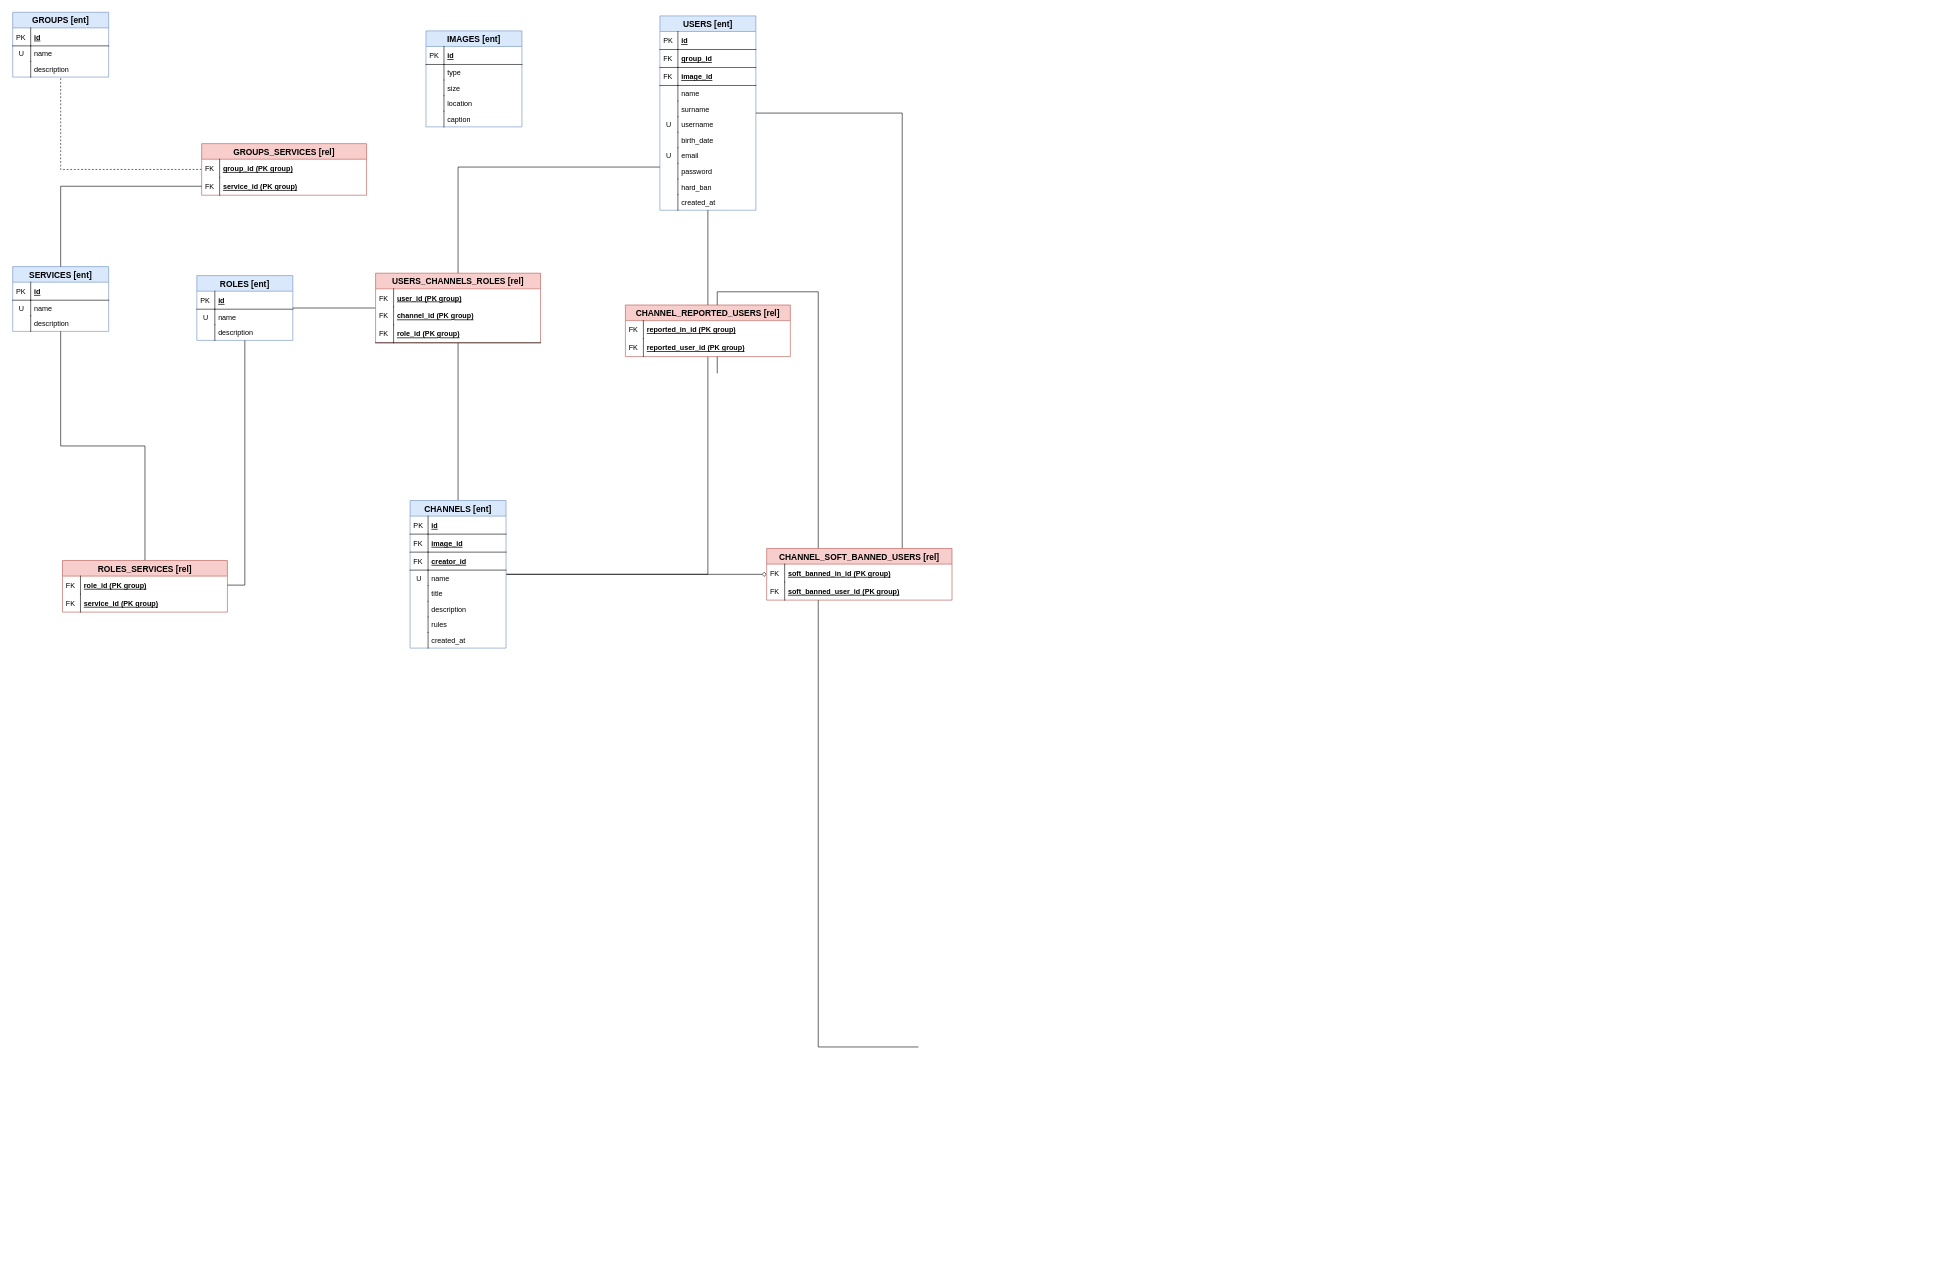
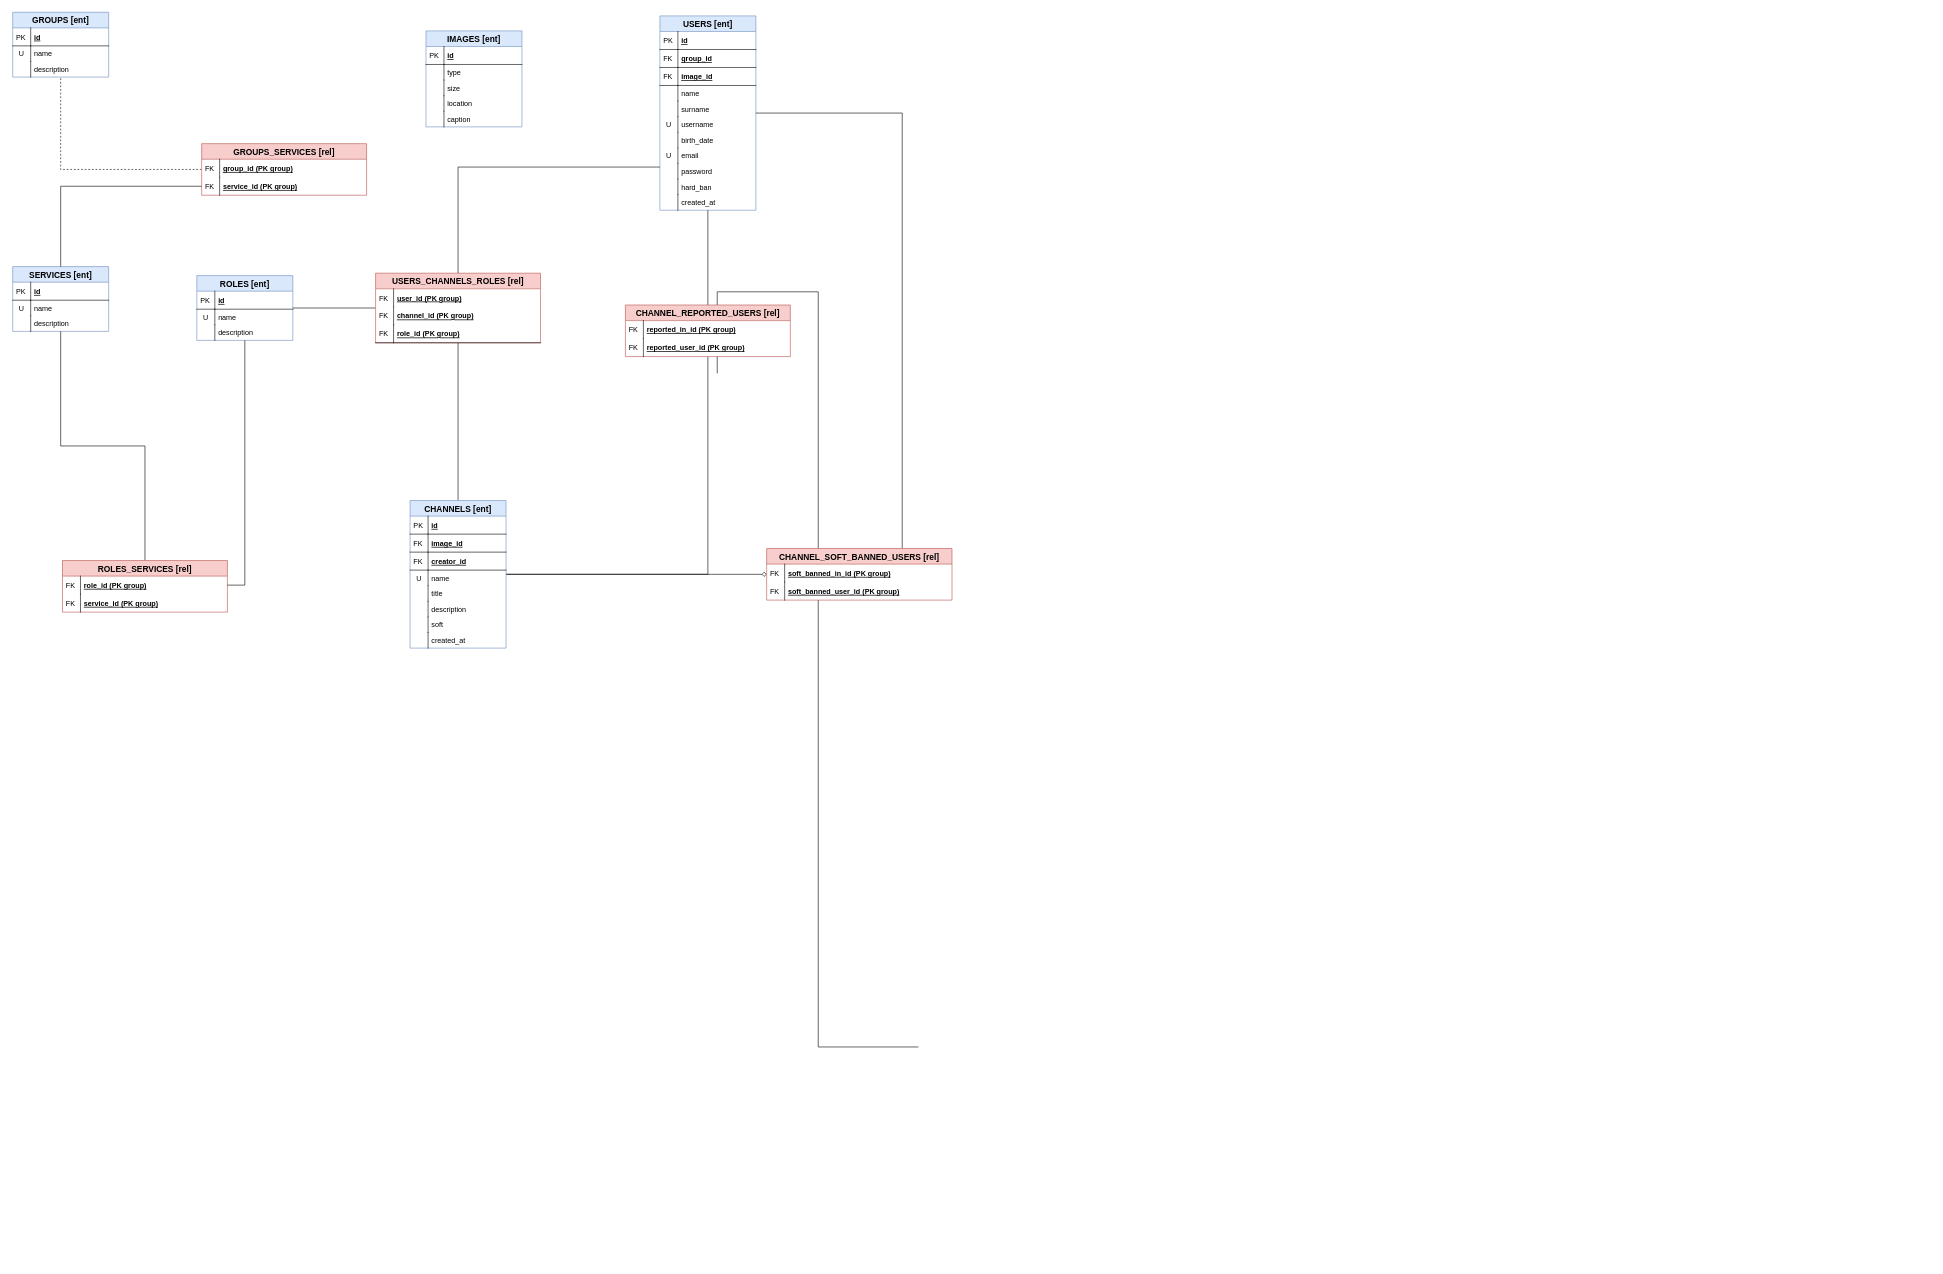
(440, 625) -> (439, 625)
